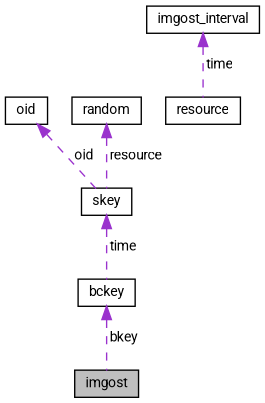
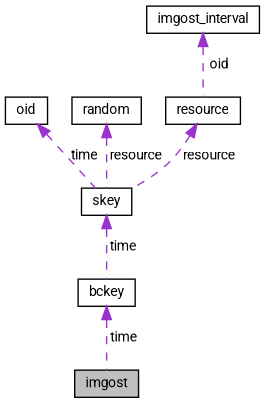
(218, 65) -> (218, 65)
(83, 156) -> (83, 156)
none -> (165, 166)
(122, 338) -> (122, 338)
